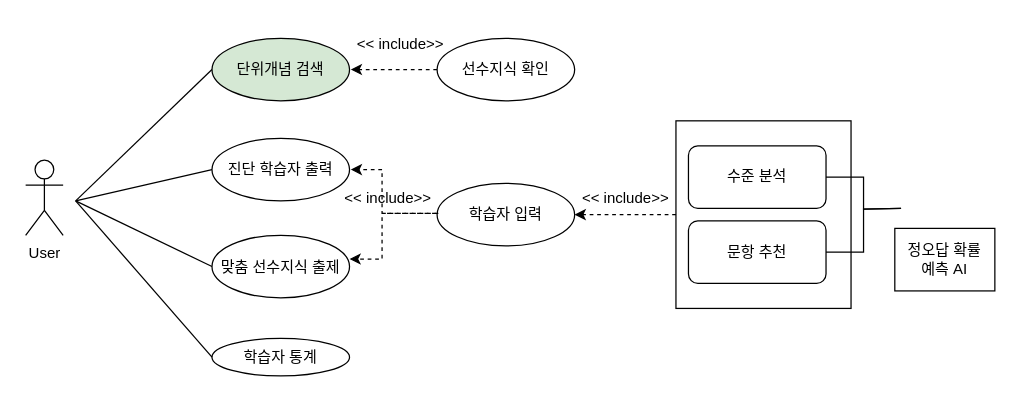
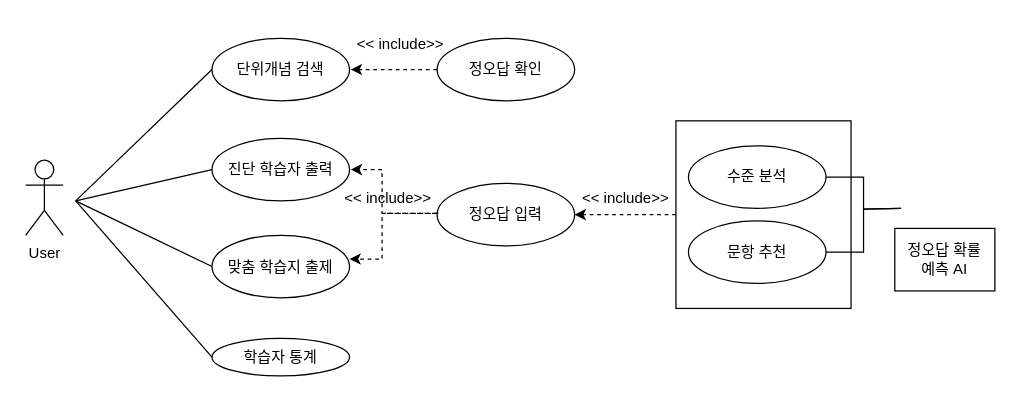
(281, 69) -> (281, 69)
(506, 69) -> (506, 69)
(757, 177) -> (757, 177)
(506, 214) -> (506, 214)
(757, 252) -> (757, 252)
(281, 267) -> (281, 267)
